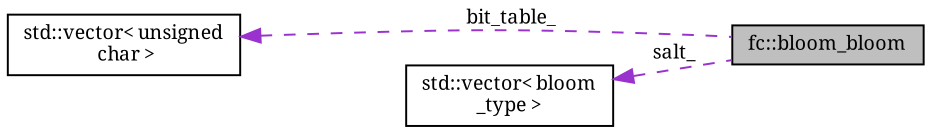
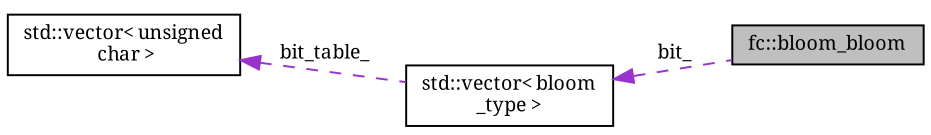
(496, 30) -> (333, 72)
(673, 54) -> (673, 54)
